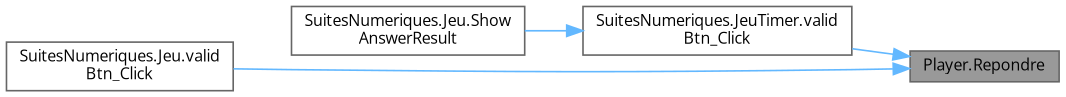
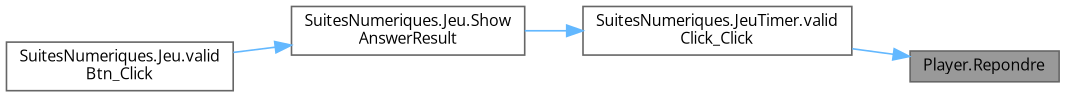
(717, 31) -> (717, 31)
(563, 72) -> (254, 50)
